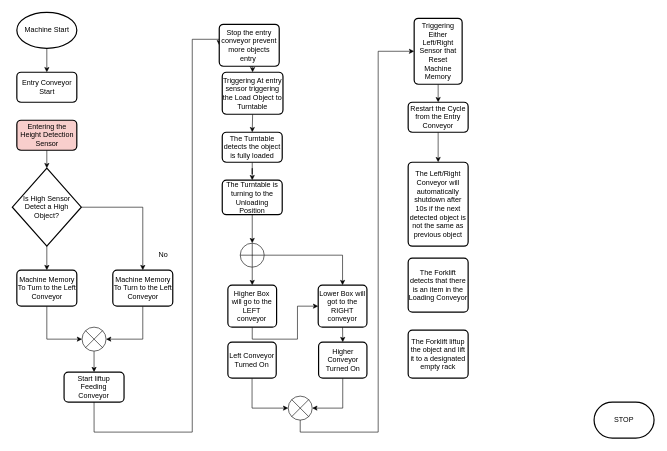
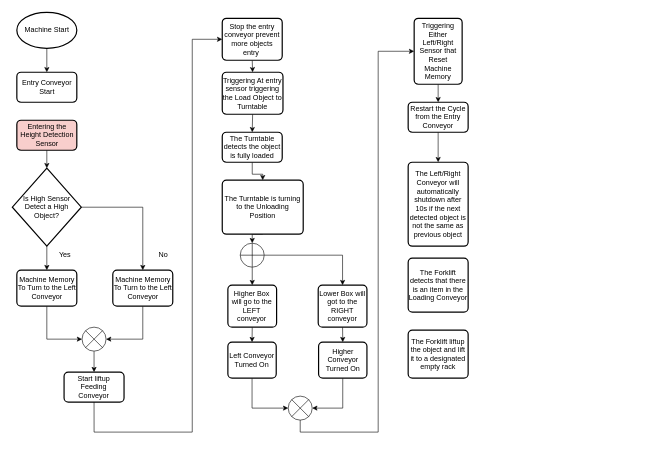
(249, 45) -> (252, 39)
(252, 198) -> (263, 207)
none -> (65, 255)
(298, 324) -> (252, 336)
(624, 420) -> none
